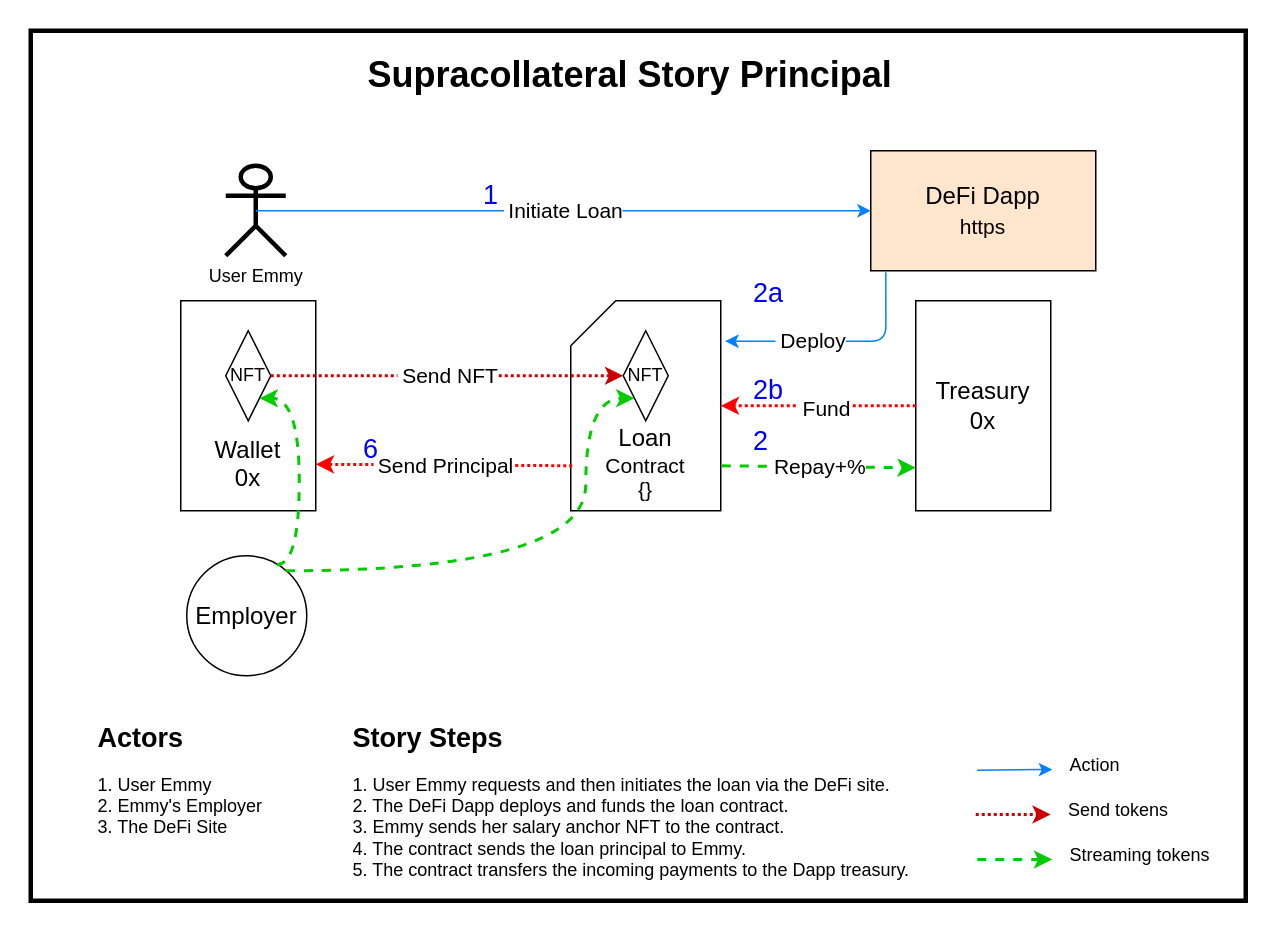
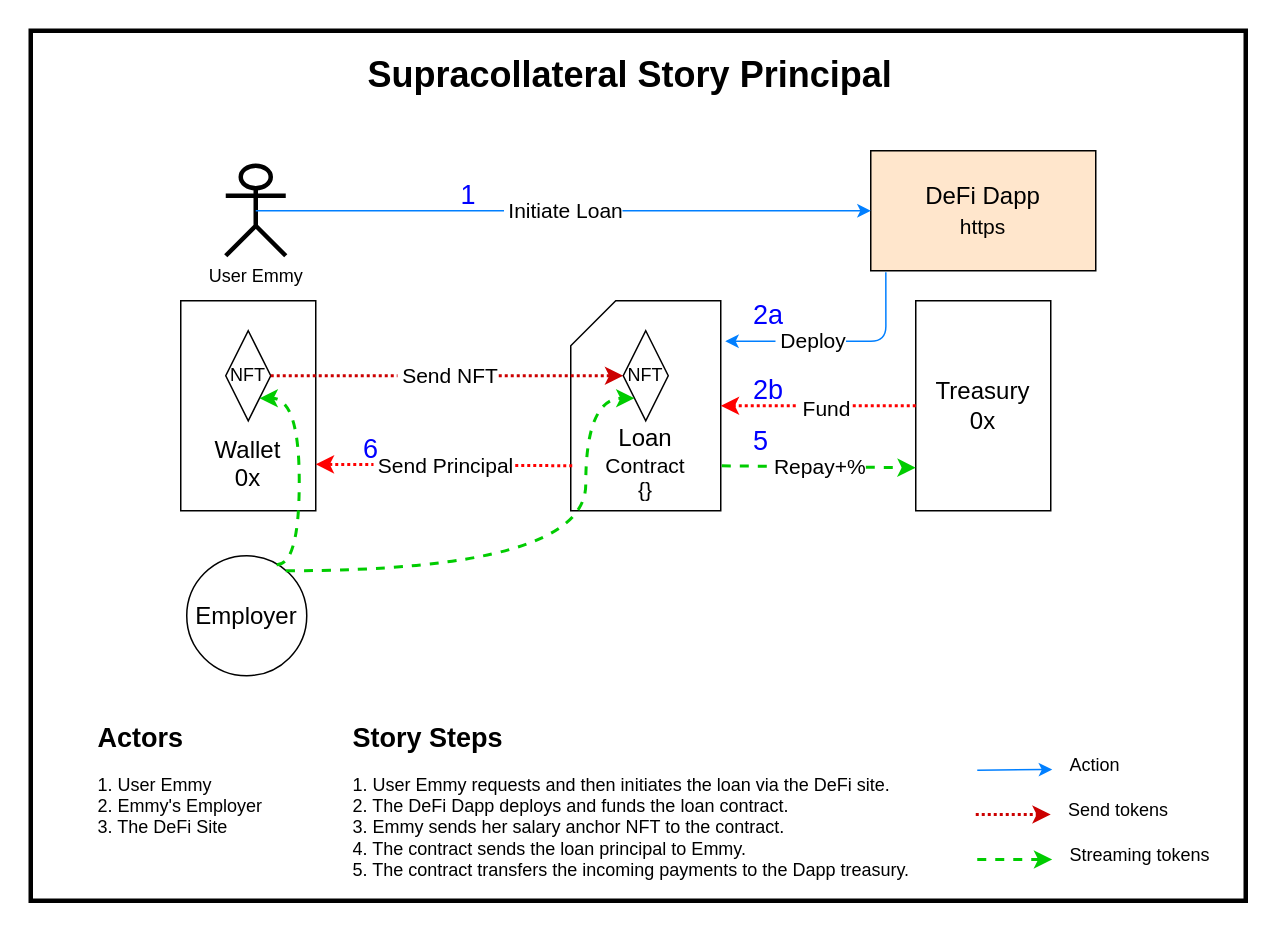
(496, 196) -> (473, 196)
(773, 293) -> (773, 316)
(759, 442) -> (759, 442)
